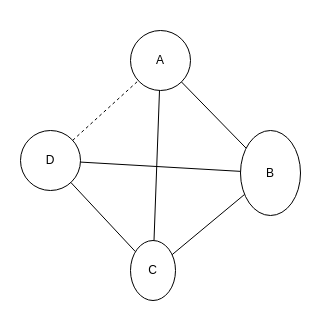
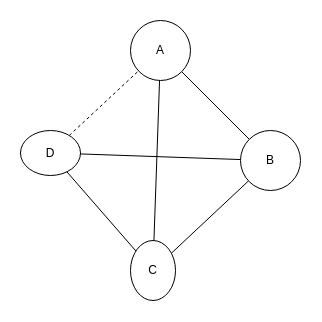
(161, 61) -> (161, 51)
(51, 161) -> (51, 153)
(271, 173) -> (271, 161)
